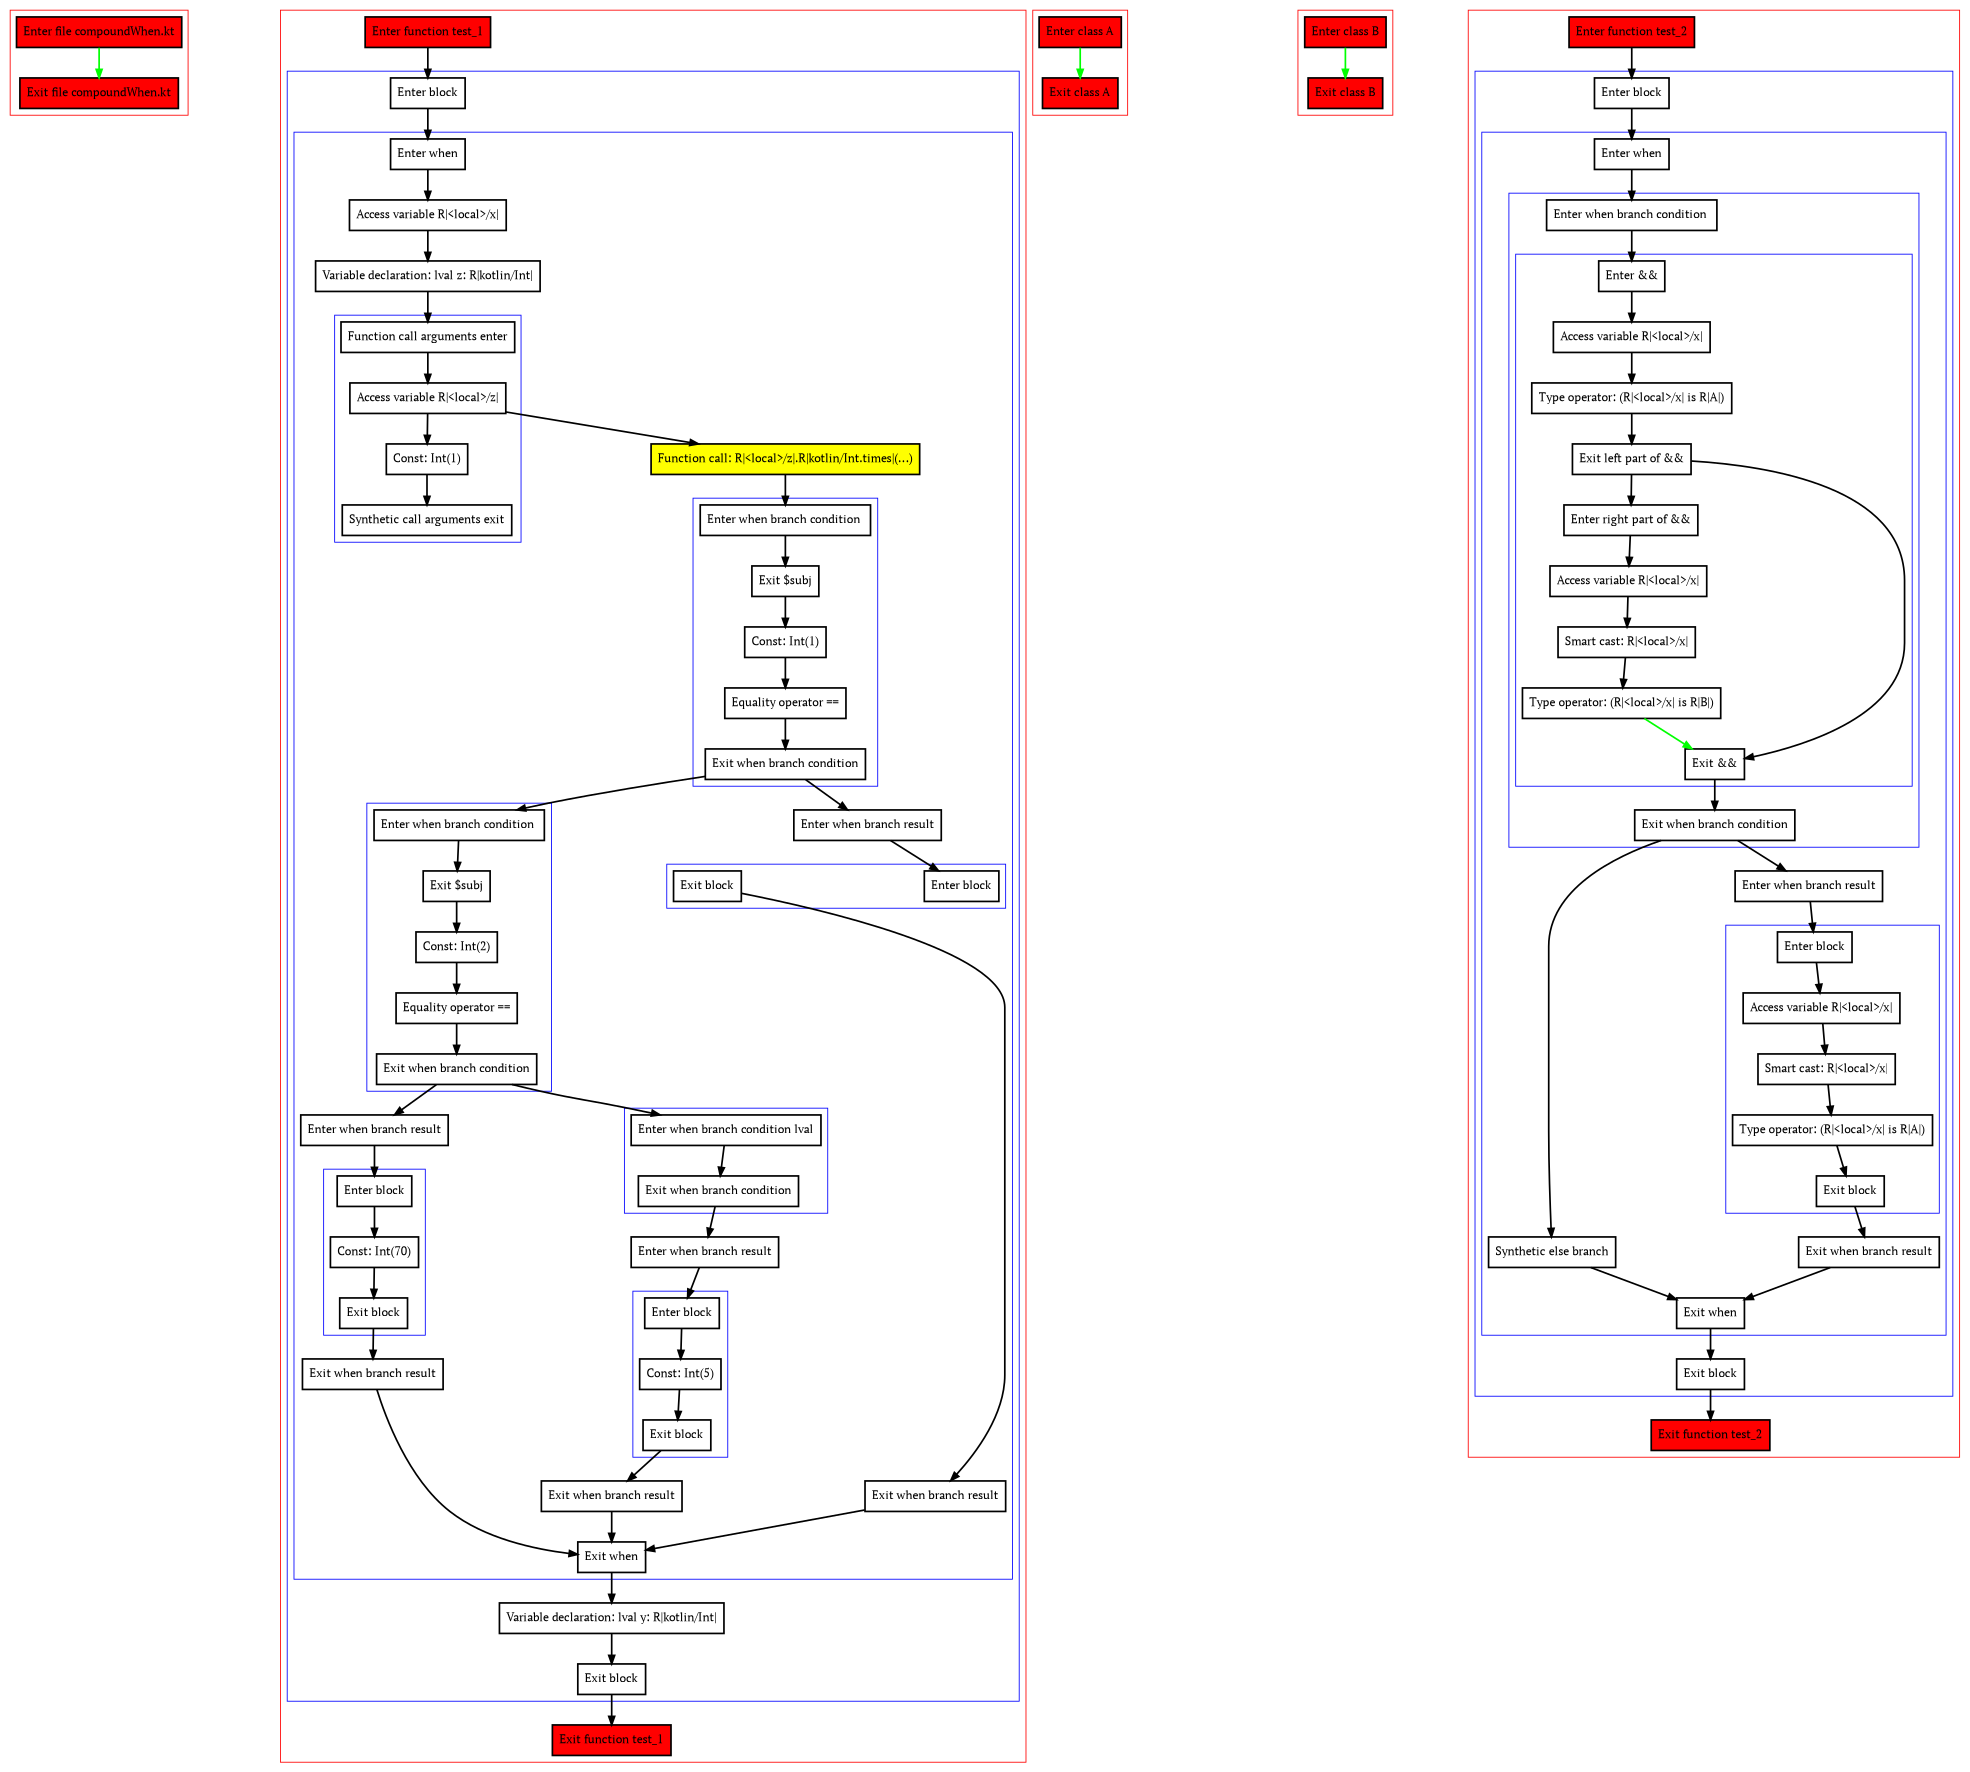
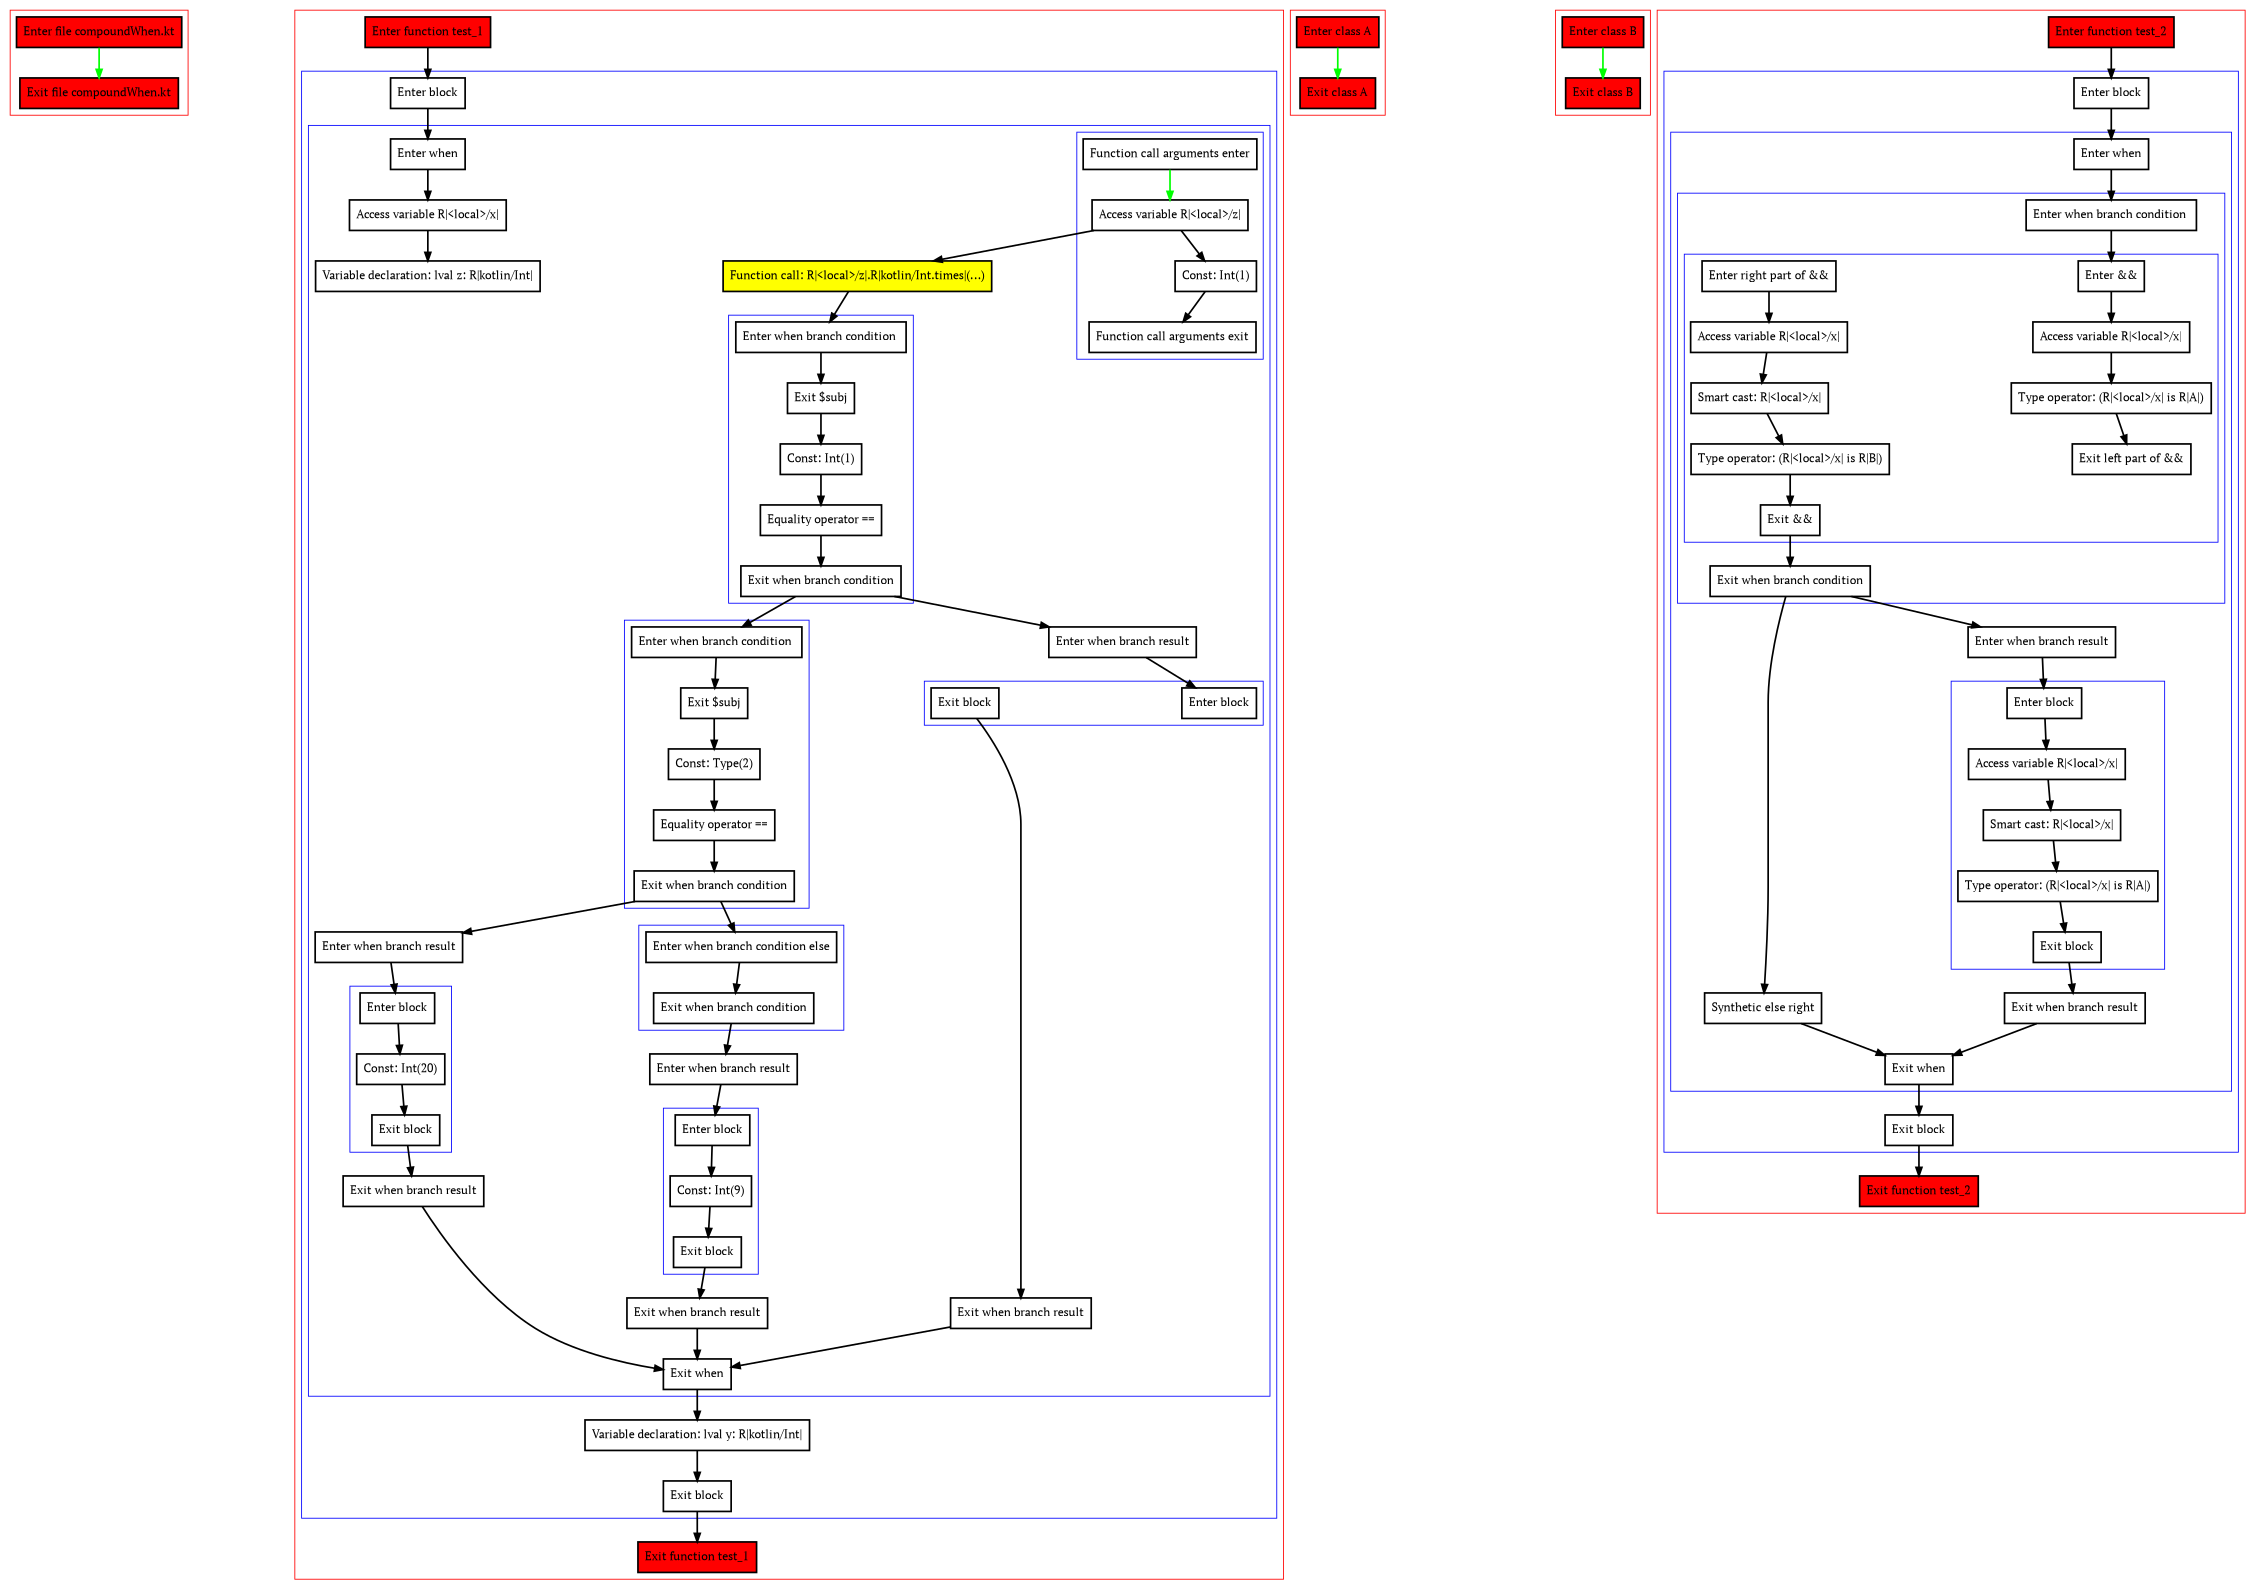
(428, 303) -> none
(428, 364) -> (1170, 181)
(1631, 486) -> none
(427, 520) -> (1173, 337)
(1904, 580) -> none
(1664, 731) -> (1790, 486)
(457, 947) -> (714, 764)
(726, 1130) -> (741, 947)
(374, 1252) -> (401, 1069)
(1552, 1252) -> (1763, 1008)
(680, 1374) -> (711, 1191)
